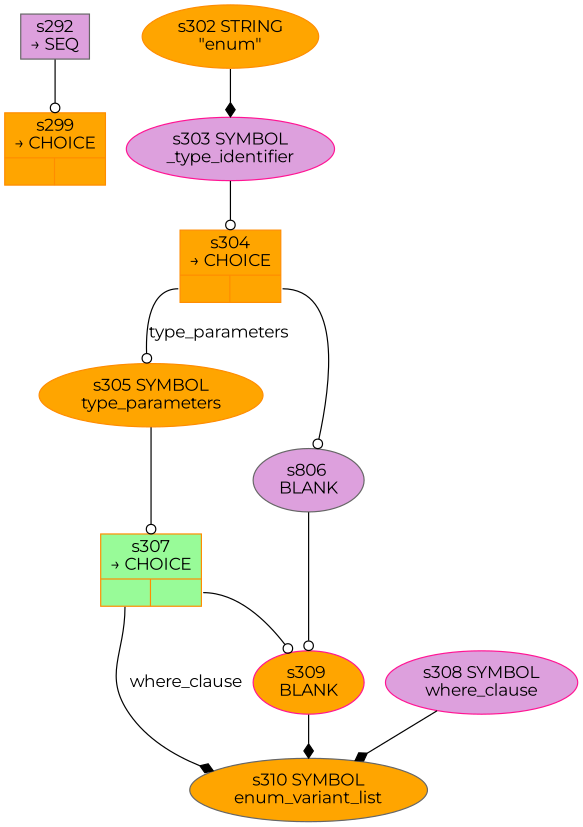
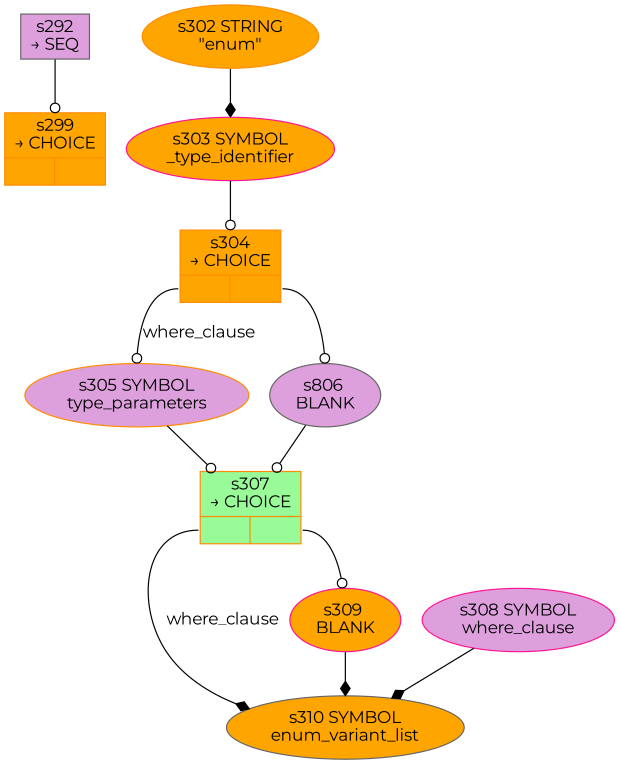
(230, 149) -> (230, 149)
(219, 333) -> (199, 333)
(151, 395) -> (137, 395)
(309, 576) -> (293, 444)
